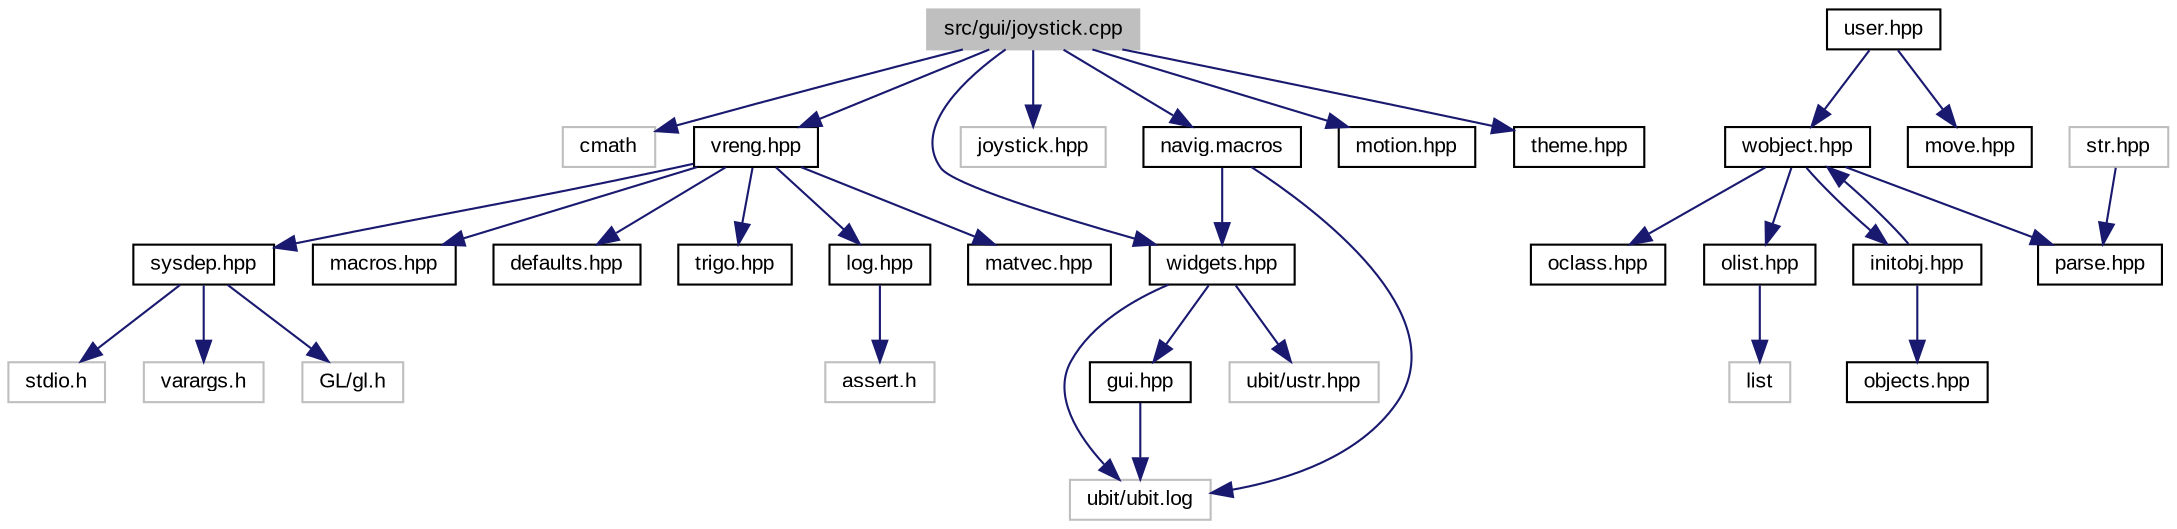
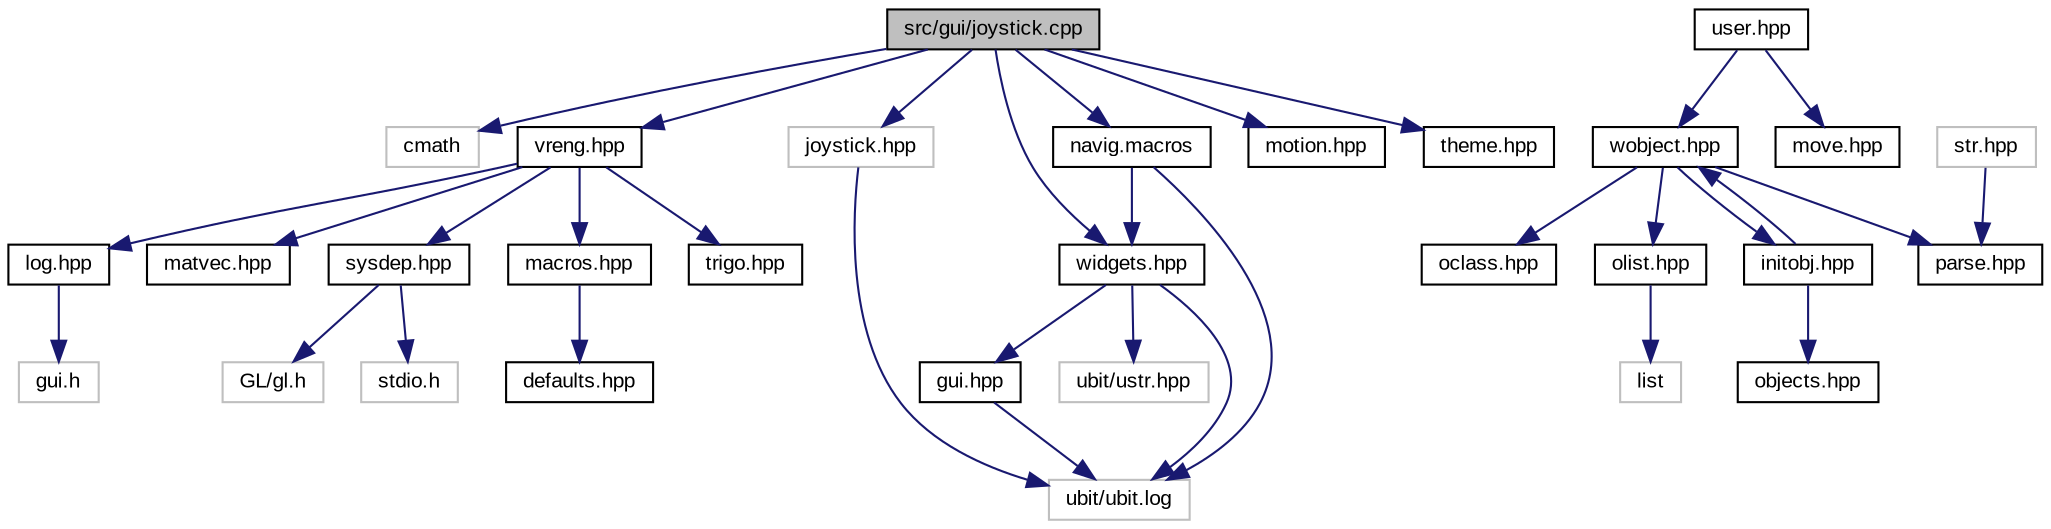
(1033, 29) -> (993, 29)
(671, 200) -> (580, 313)
none -> (878, 362)
(204, 382) -> none
(880, 382) -> (59, 382)
